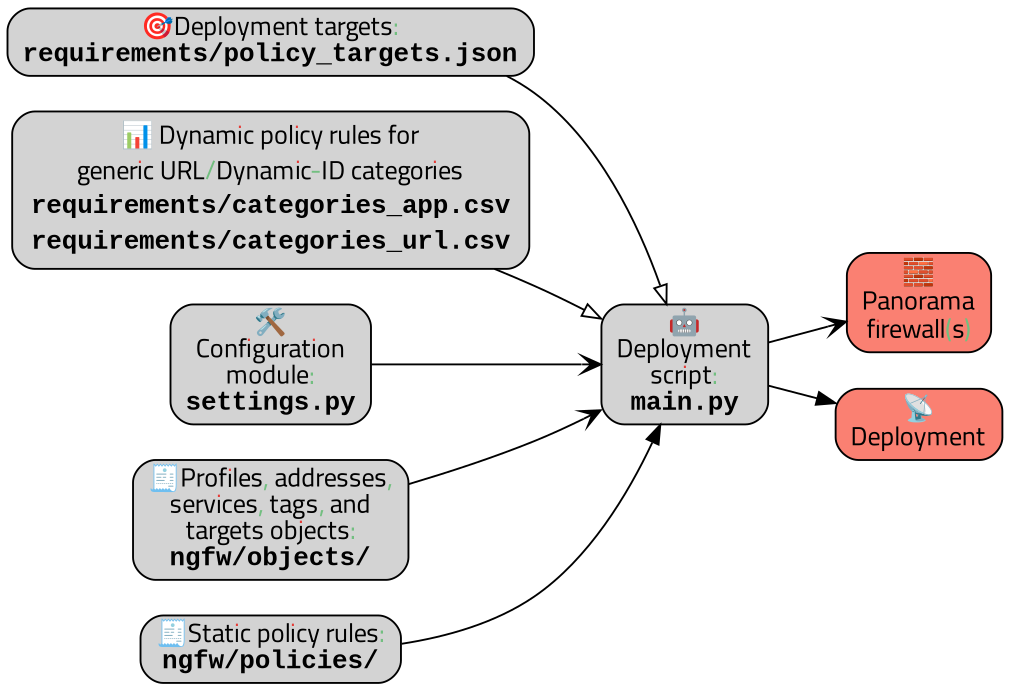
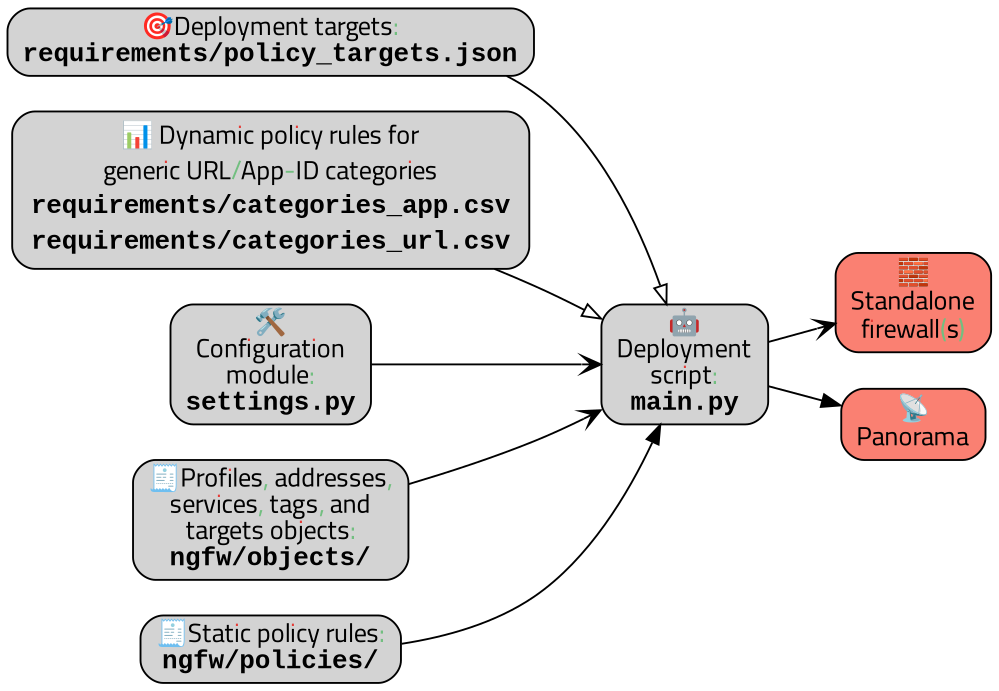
(271, 171) -> (271, 171)
(919, 303) -> (913, 303)
(919, 424) -> (913, 424)
